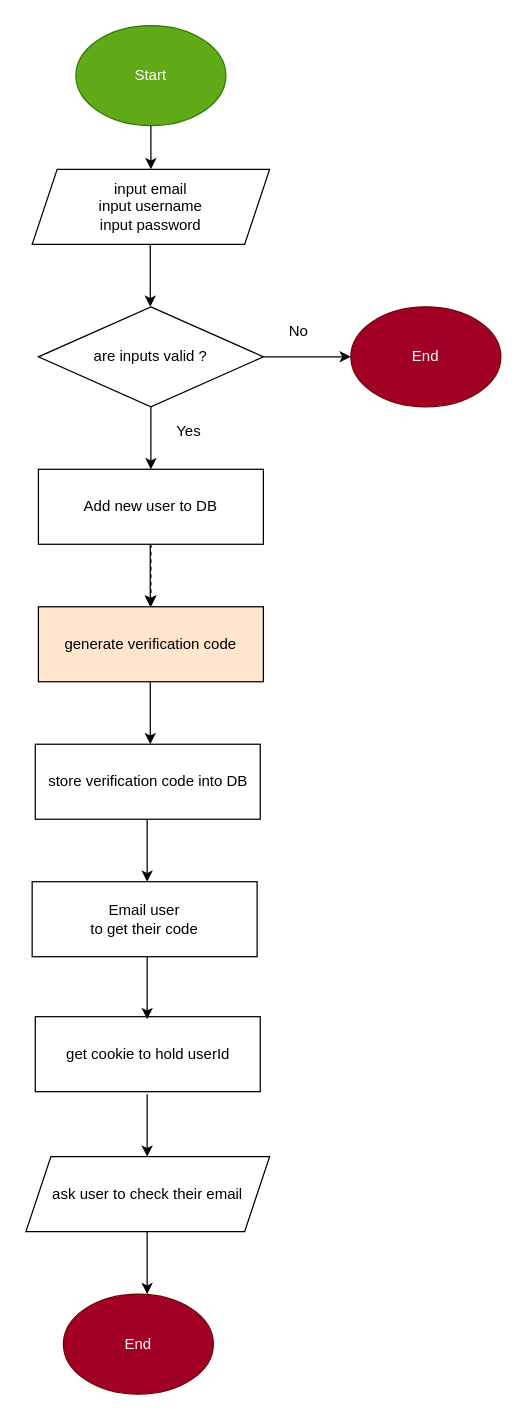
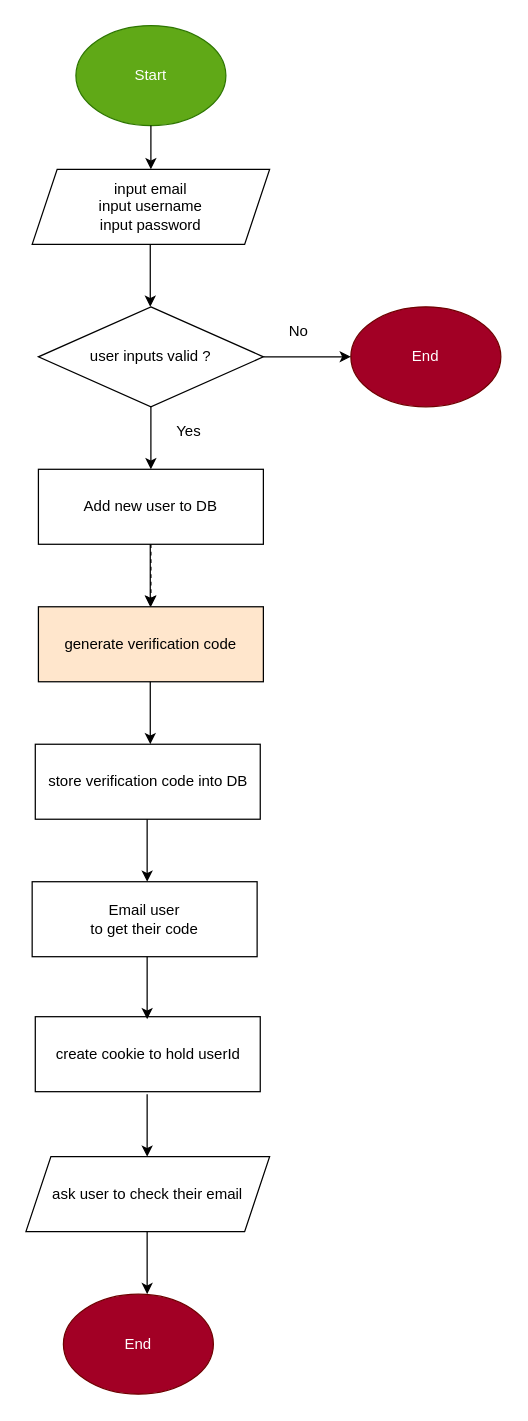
(151, 357) -> (151, 357)
(148, 1054) -> (148, 1054)
